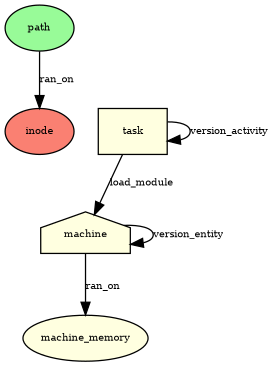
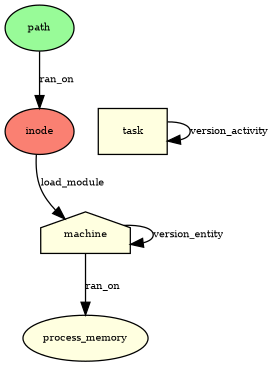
(111, 179) -> (39, 185)
(86, 338) -> (86, 338)
